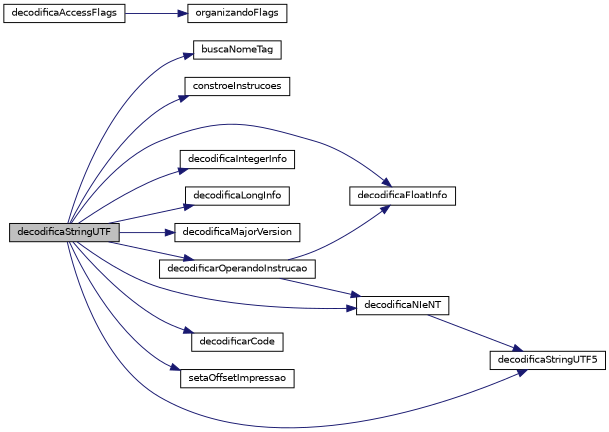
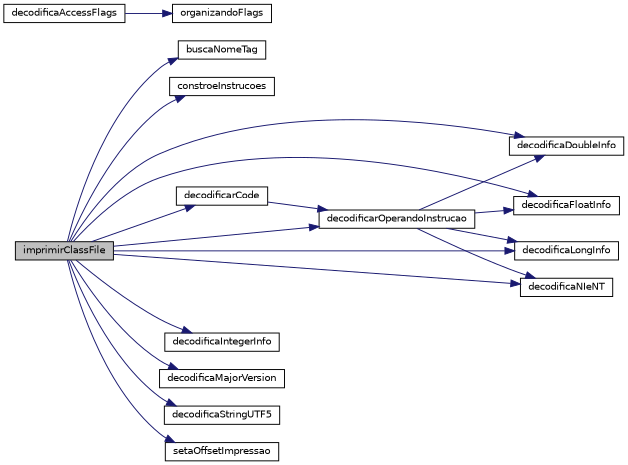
none -> (567, 146)
none -> (293, 205)
(64, 233) -> (64, 251)
none -> (477, 234)
(471, 331) -> none
